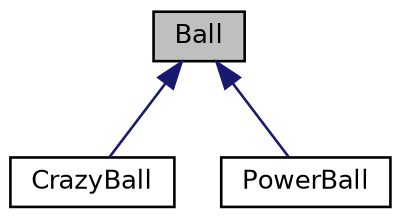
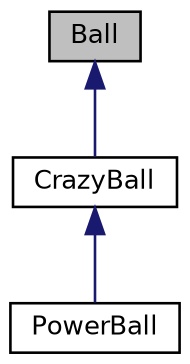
(261, 120) -> (95, 269)
